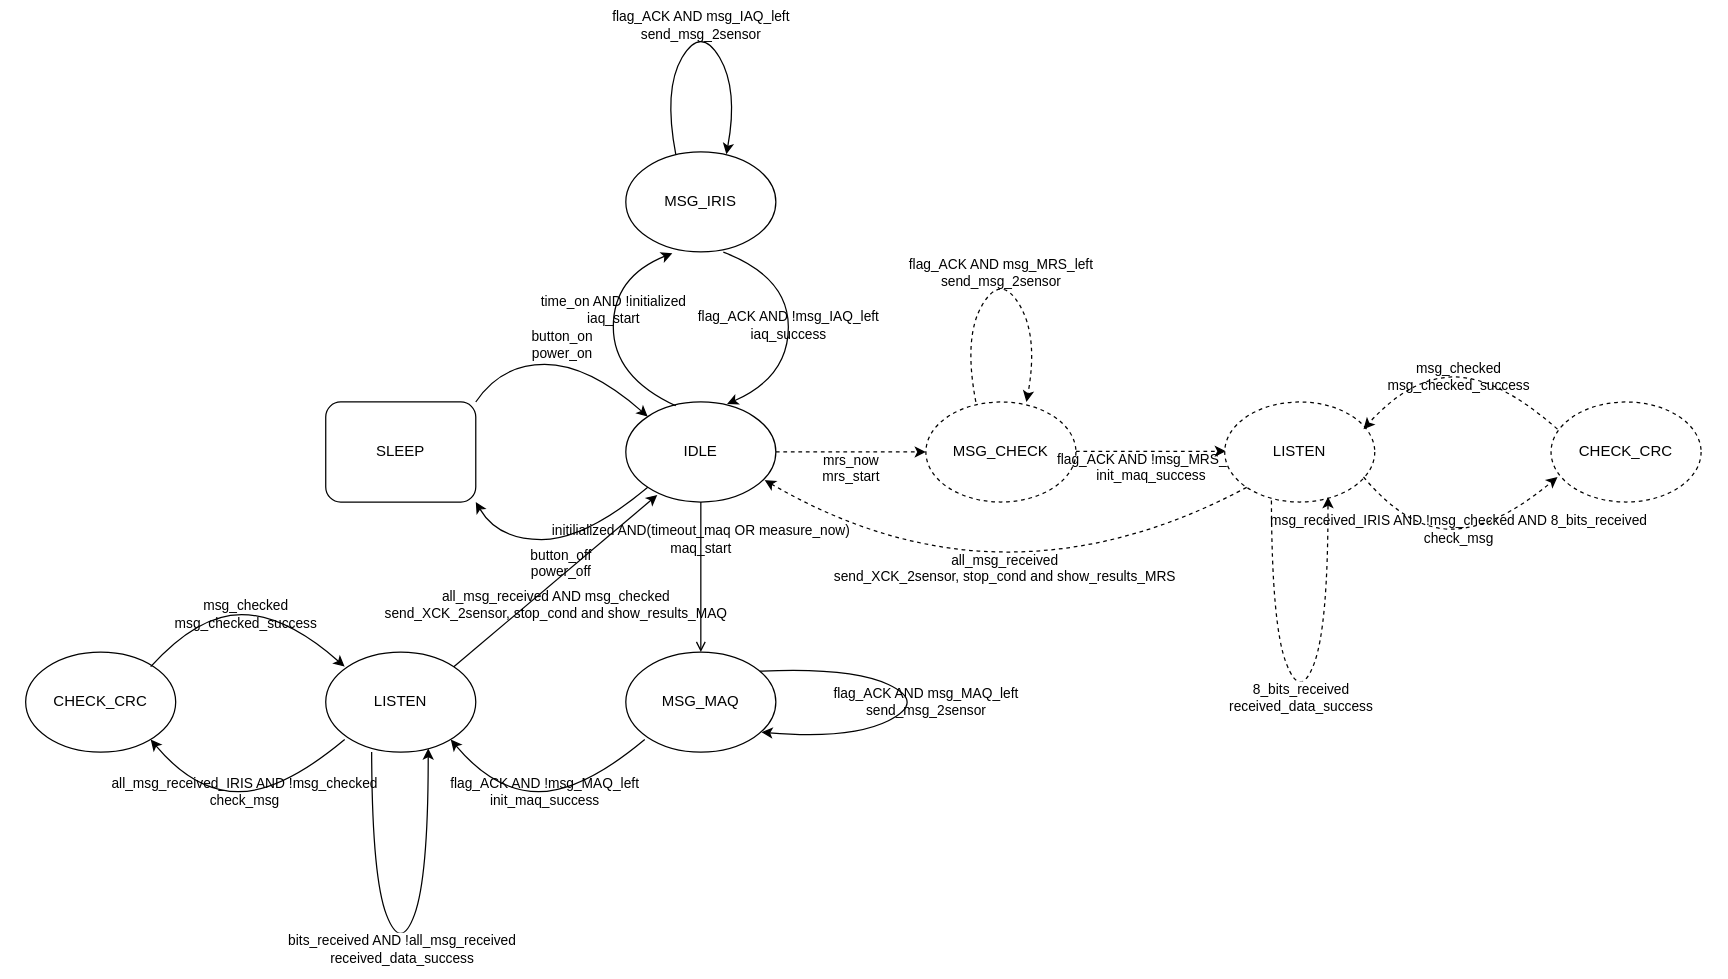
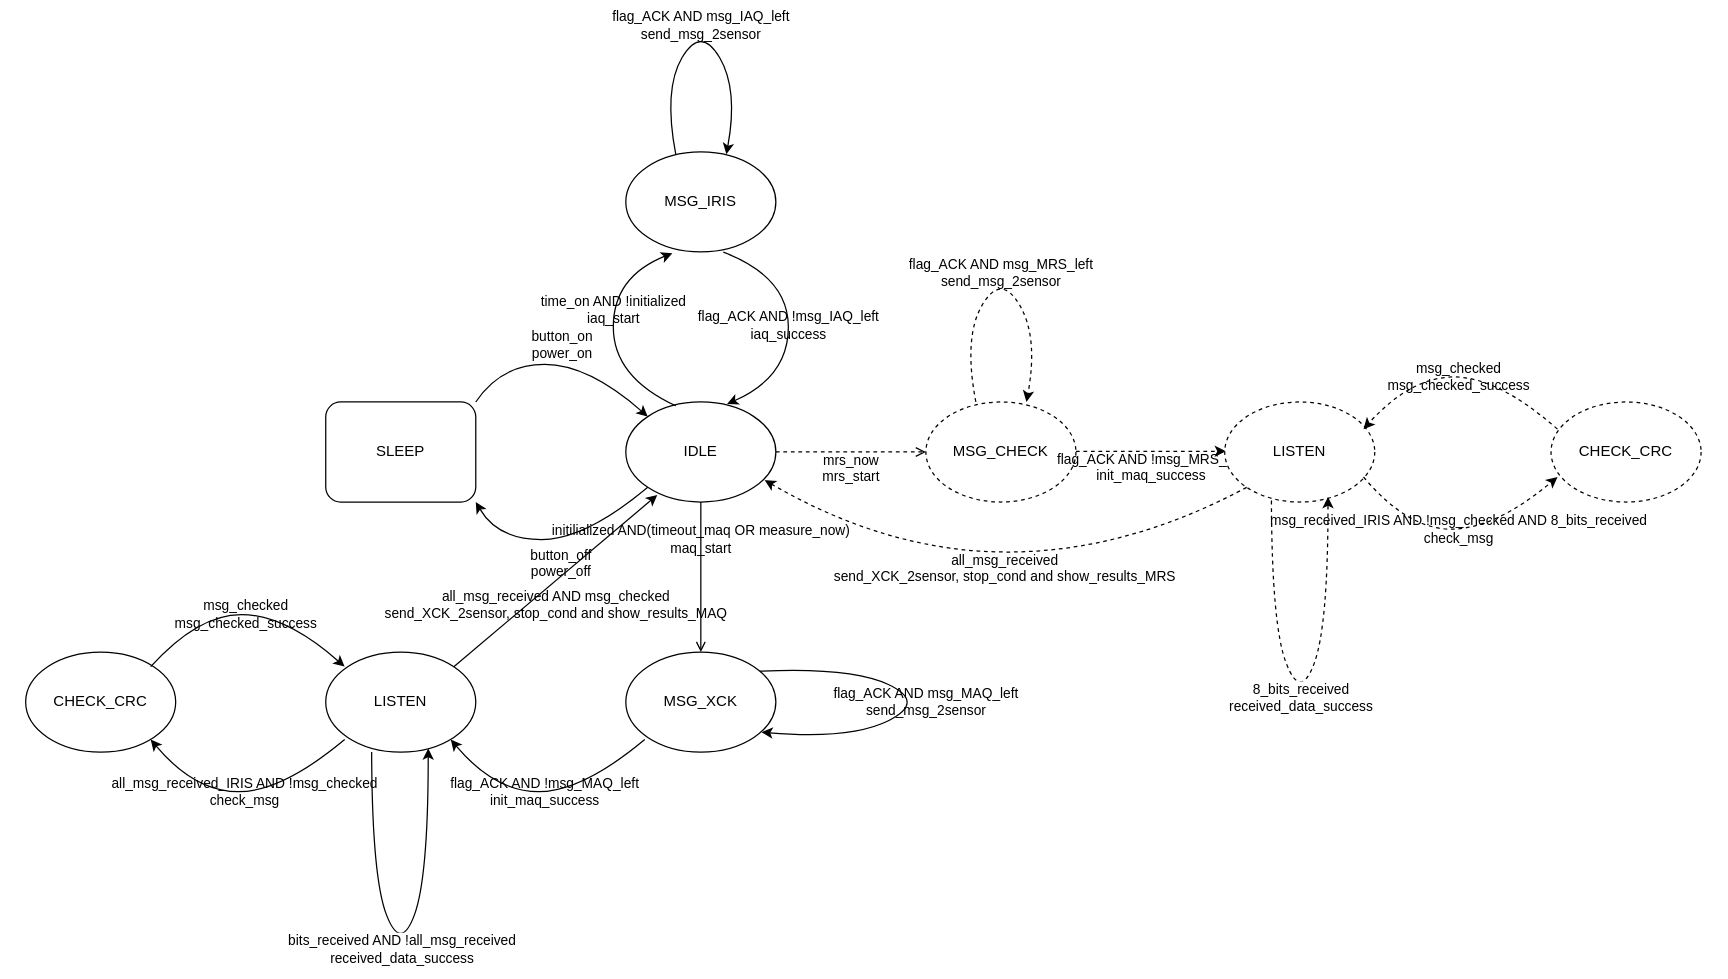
(916, 452) -> (917, 452)
(701, 702) -> (701, 702)
